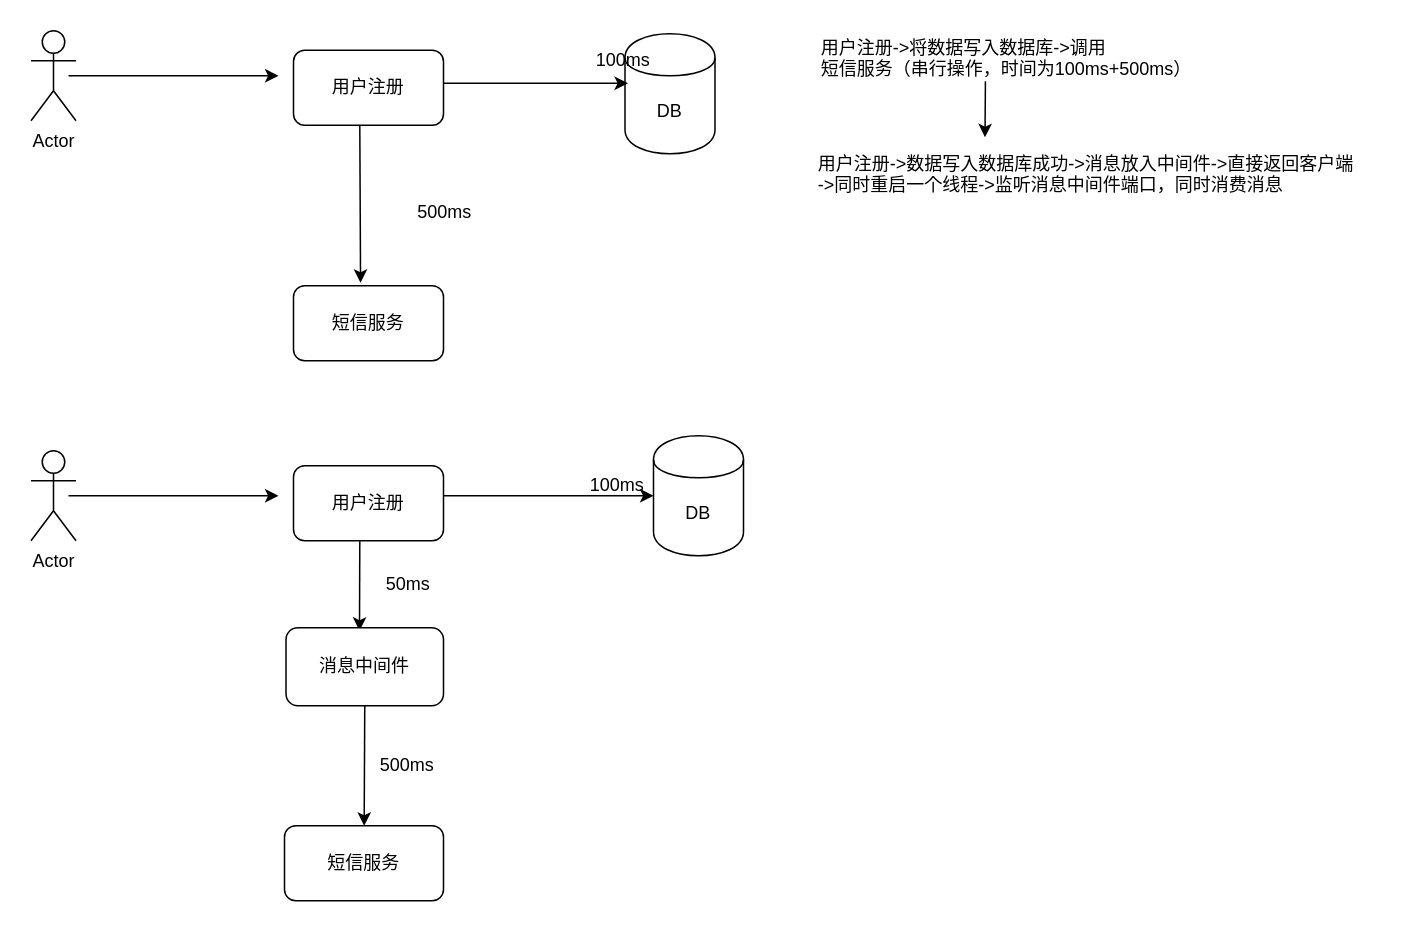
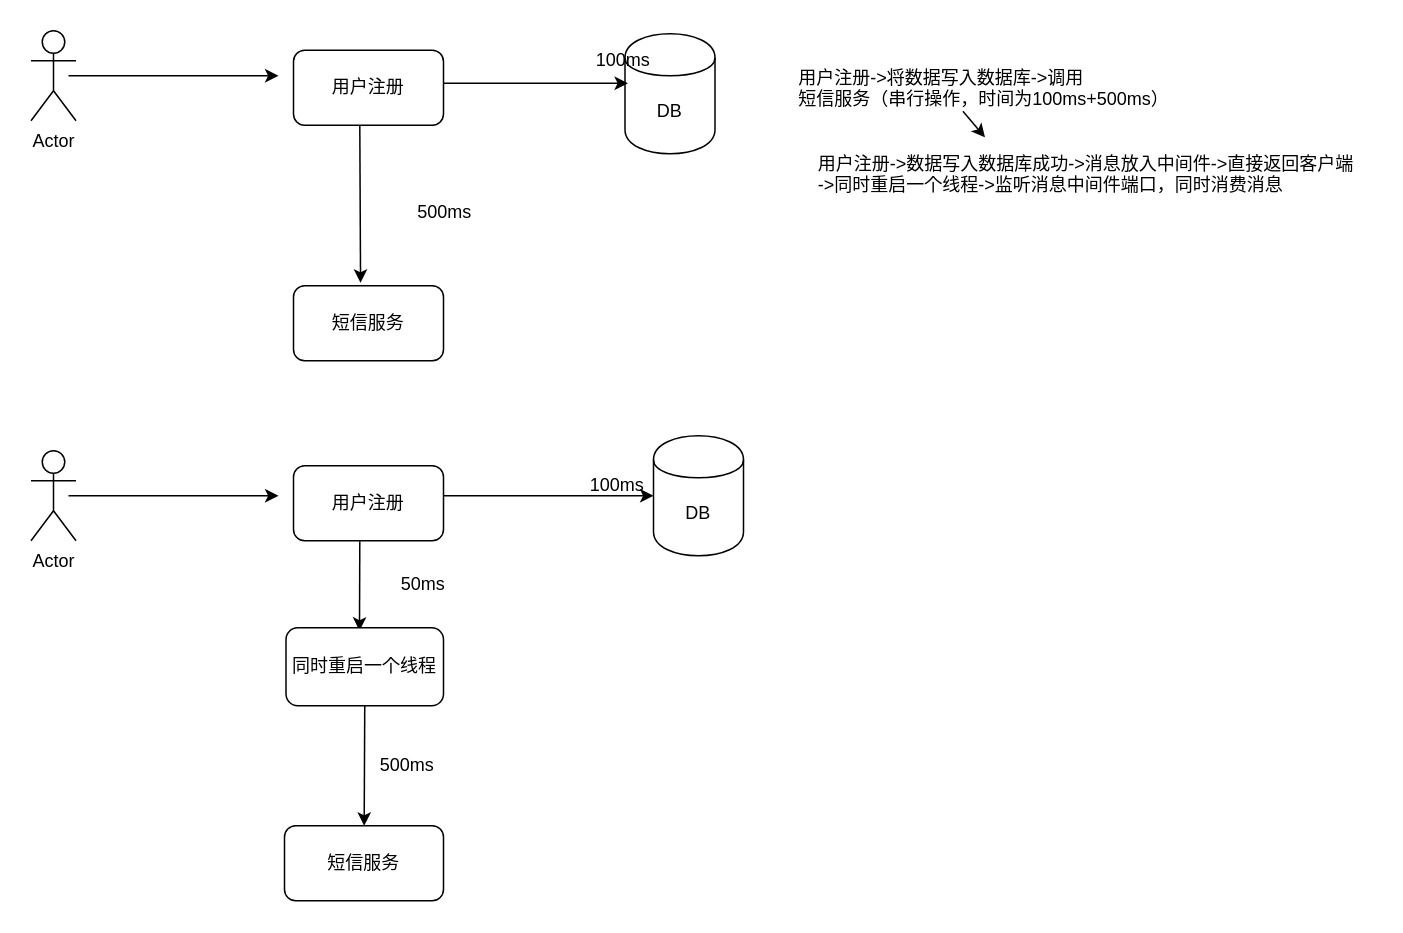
(1013, 56) -> (991, 86)
(413, 584) -> (428, 584)
(365, 667) -> (365, 667)
